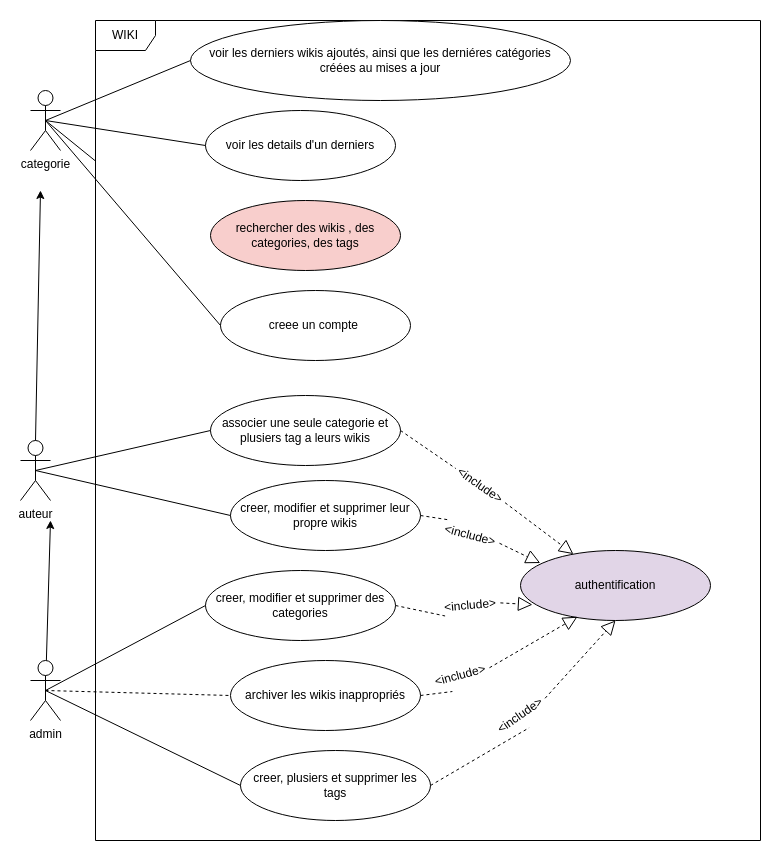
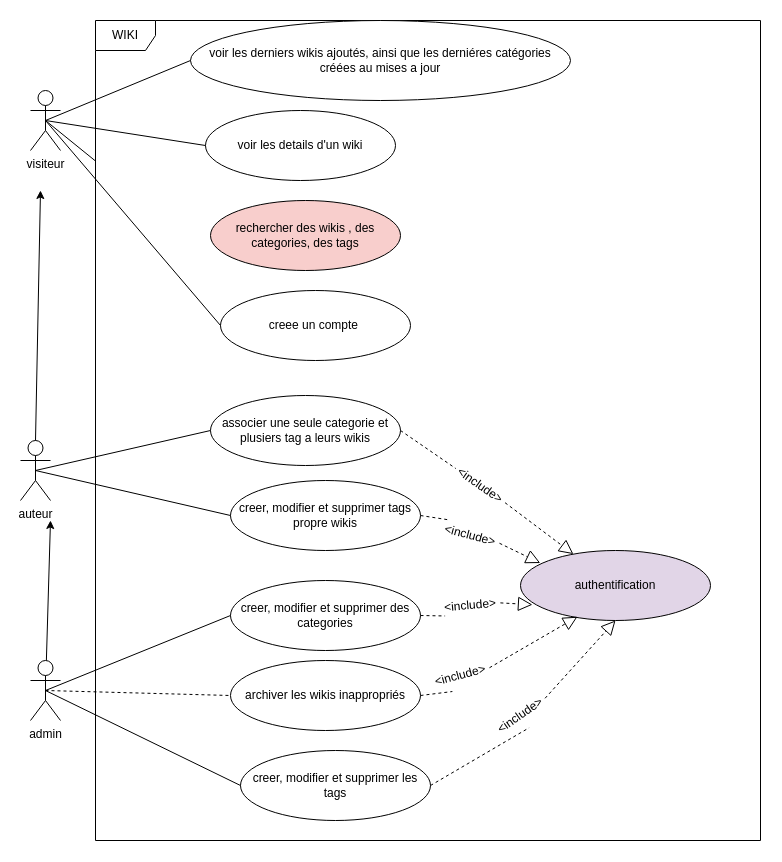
(301, 146) -> (301, 146)
(46, 165) -> (46, 165)
(326, 516) -> (326, 516)
(301, 606) -> (326, 616)
(336, 786) -> (336, 786)
